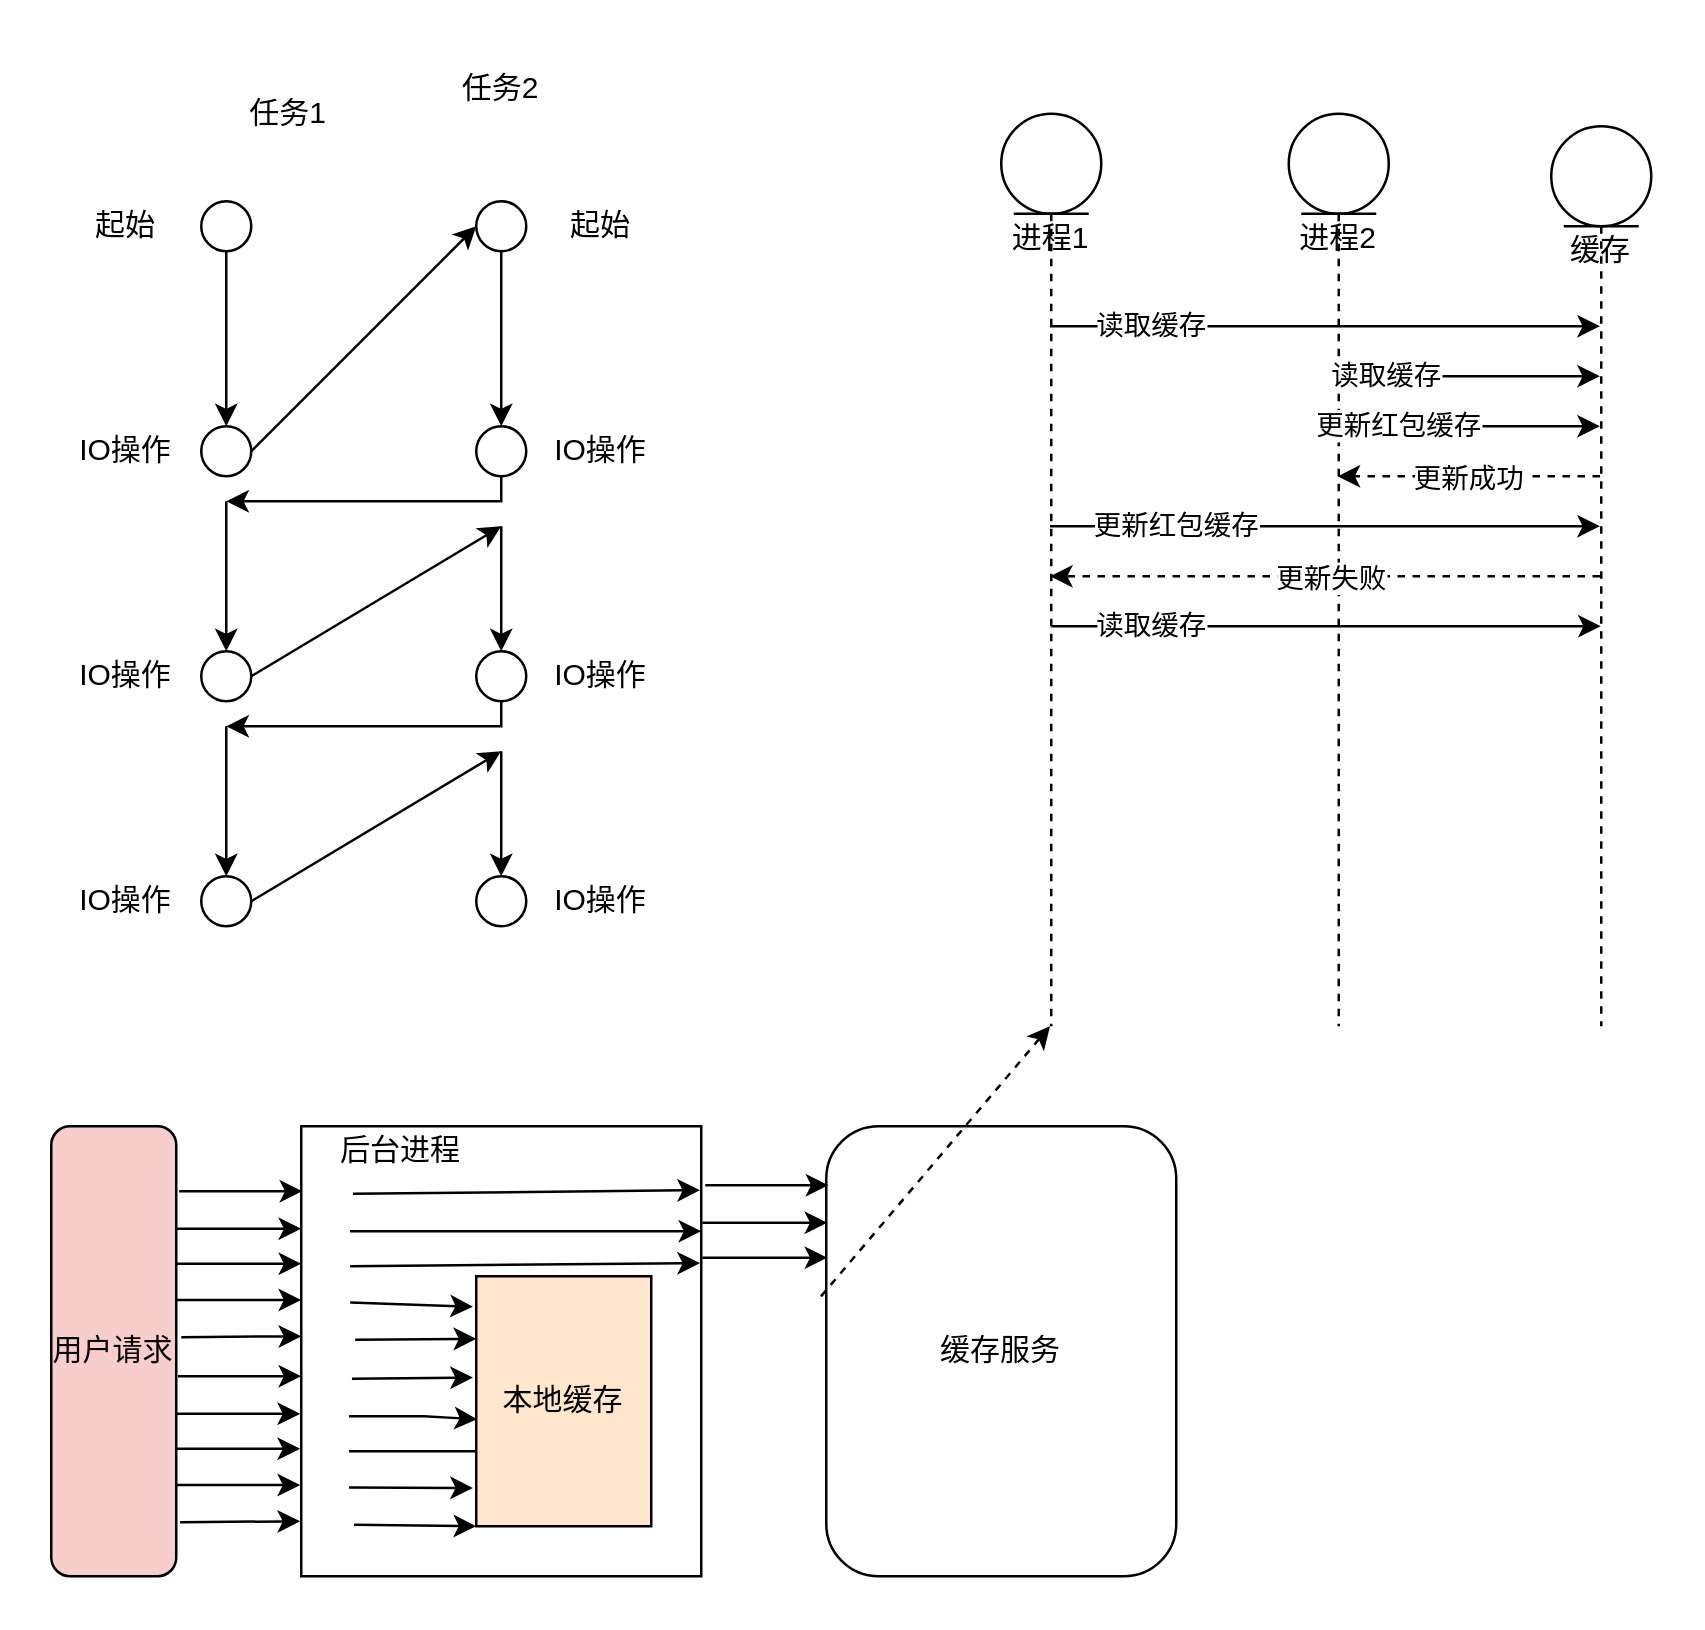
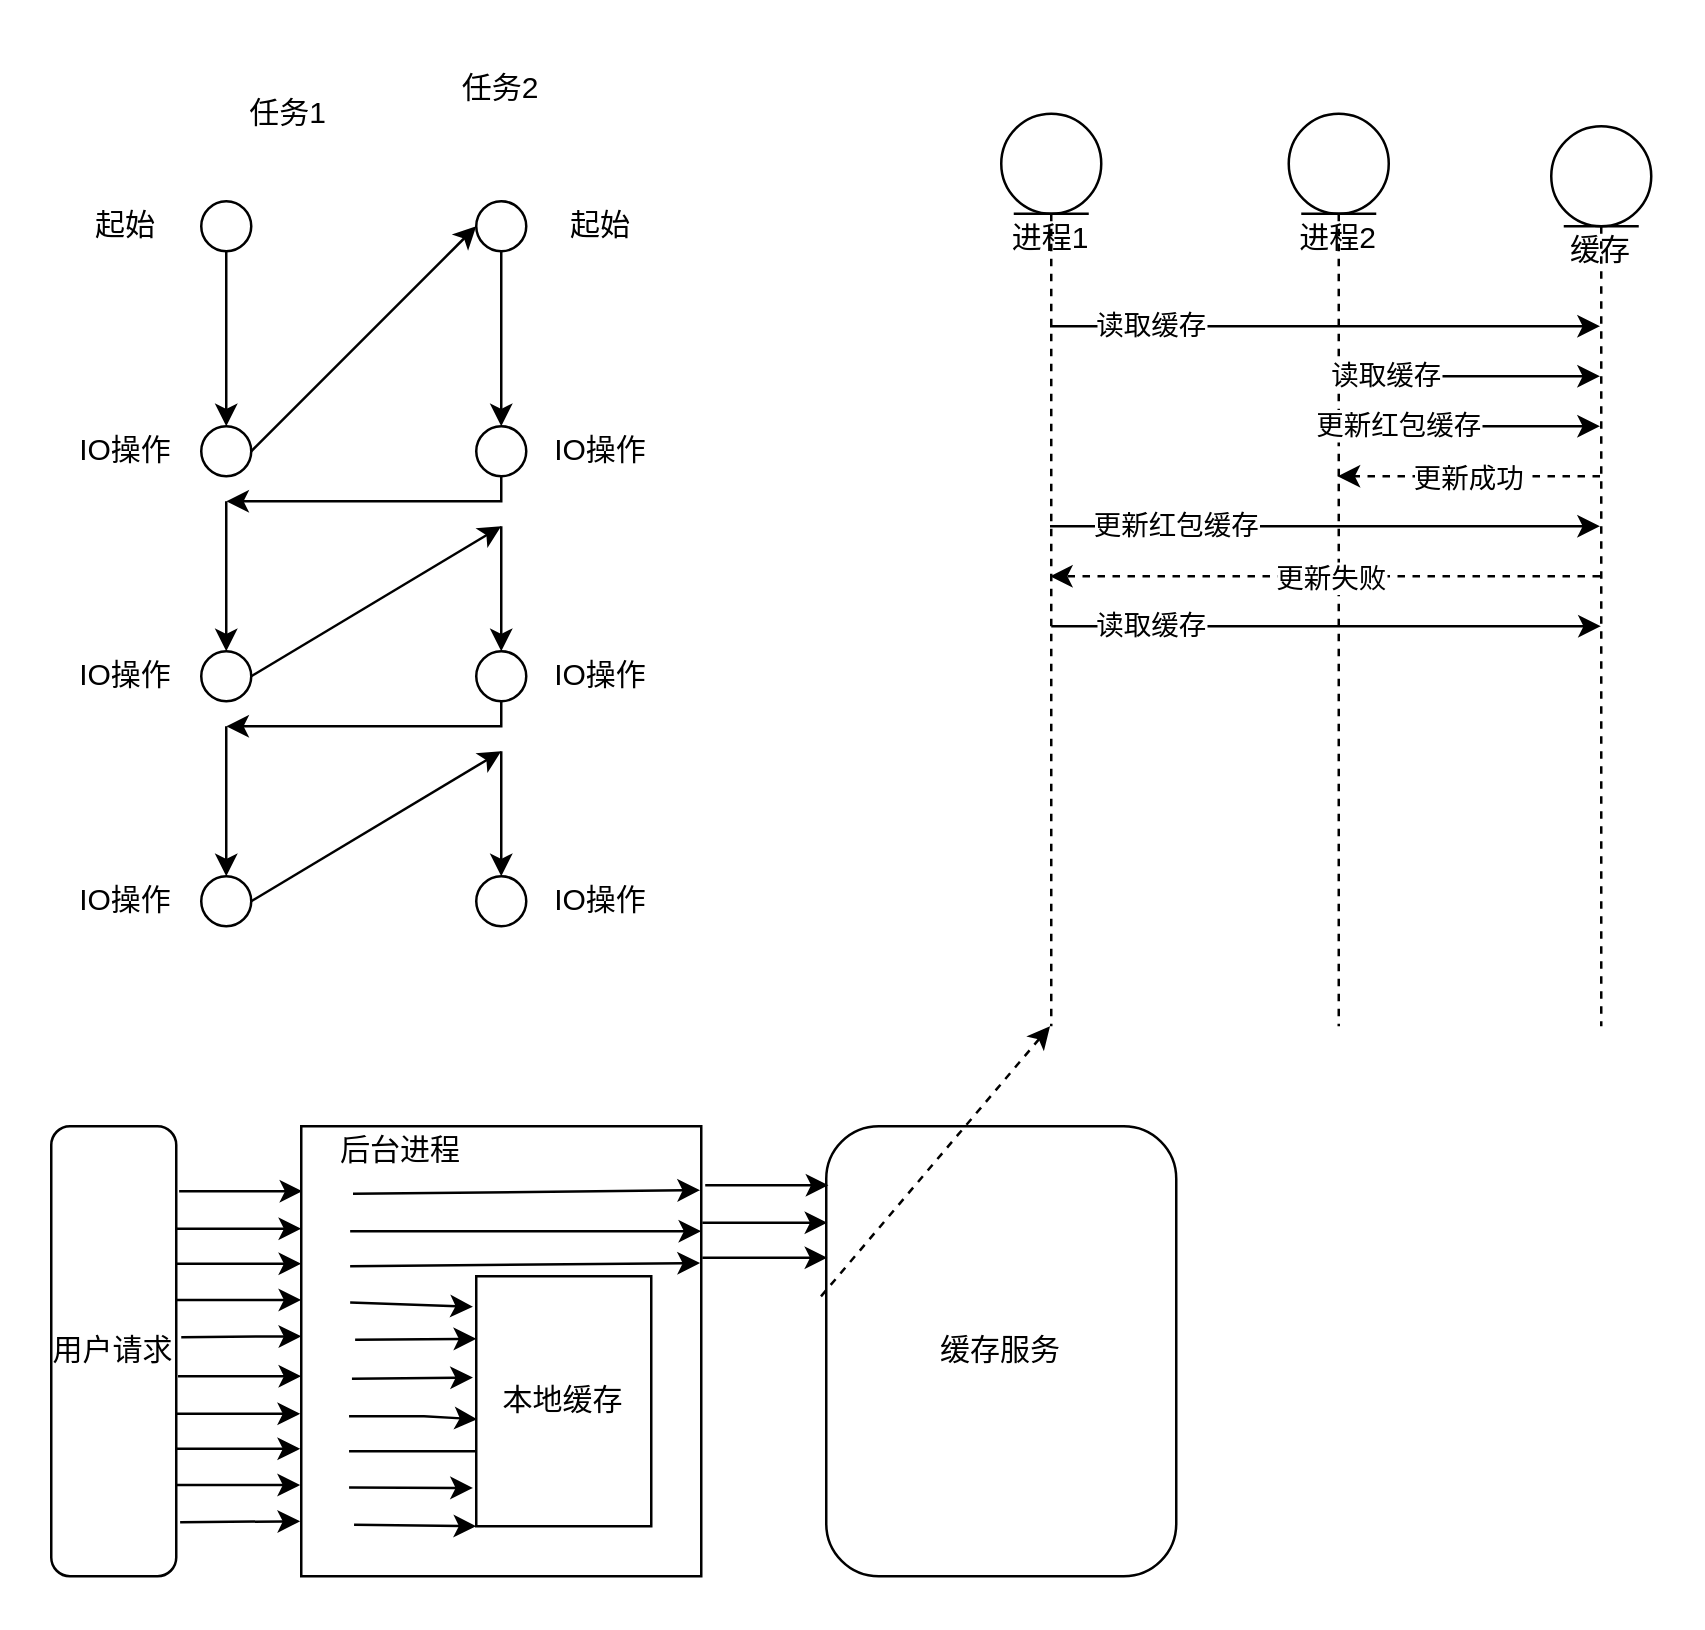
(114, 1351) -> (114, 1351)
(564, 1401) -> (564, 1401)
